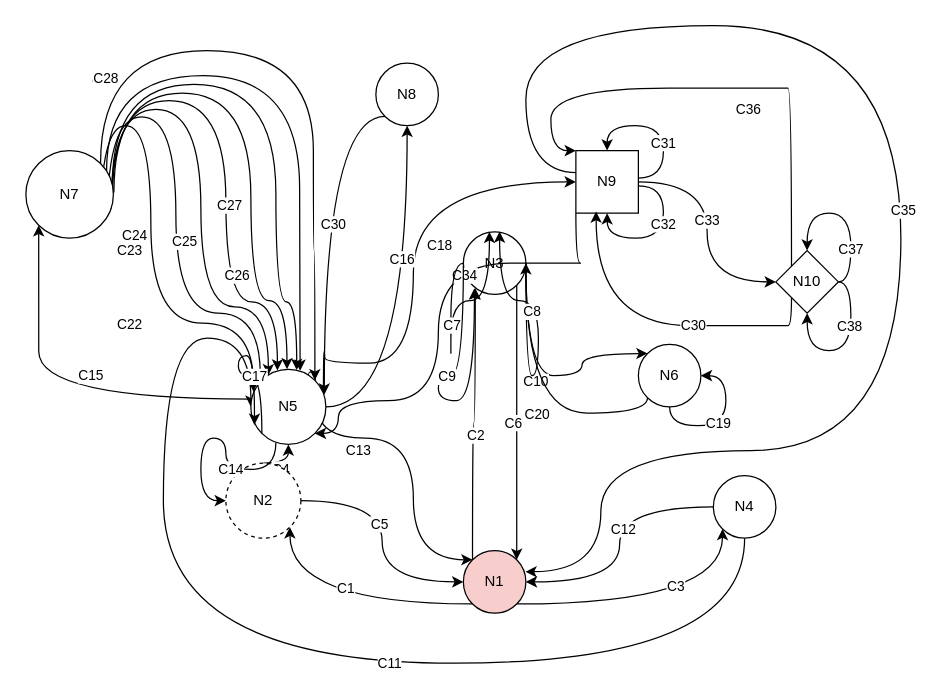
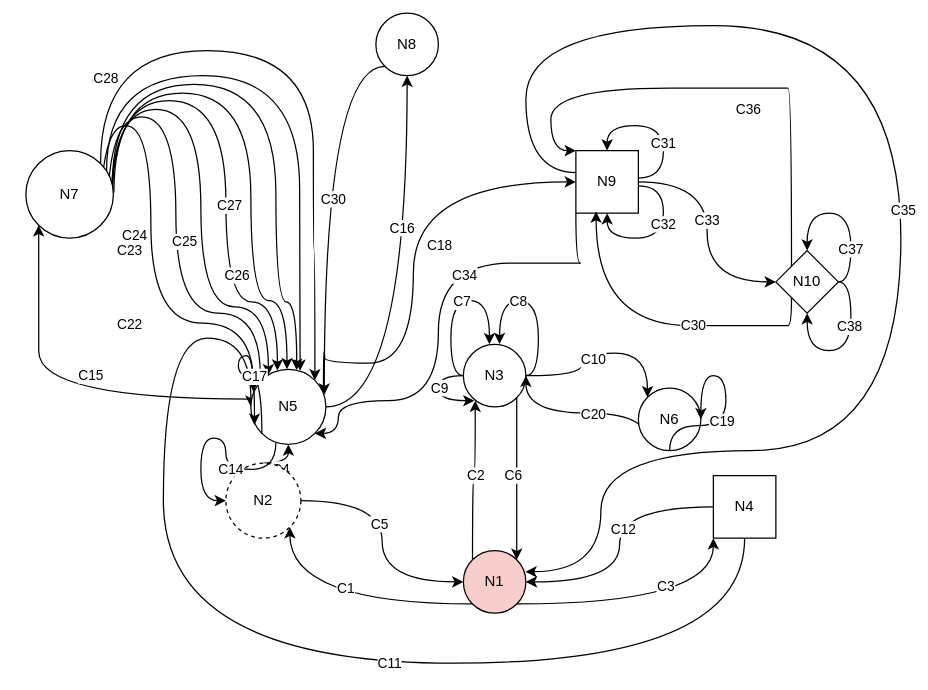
(407, 94) -> (407, 44)
(494, 263) -> (494, 376)
(669, 376) -> (669, 419)
(411, 476) -> none
(744, 507) -> (744, 507)
